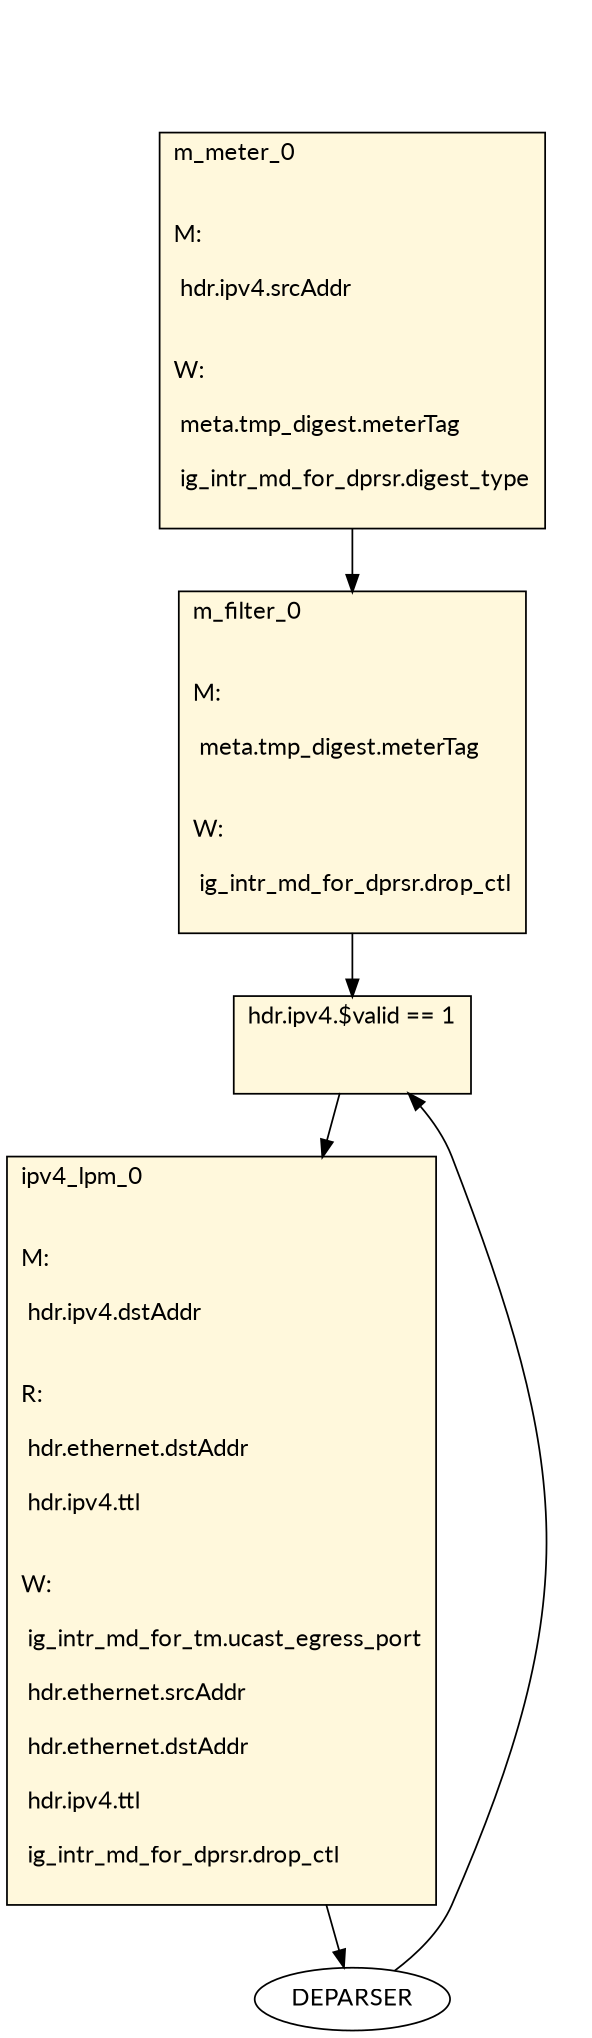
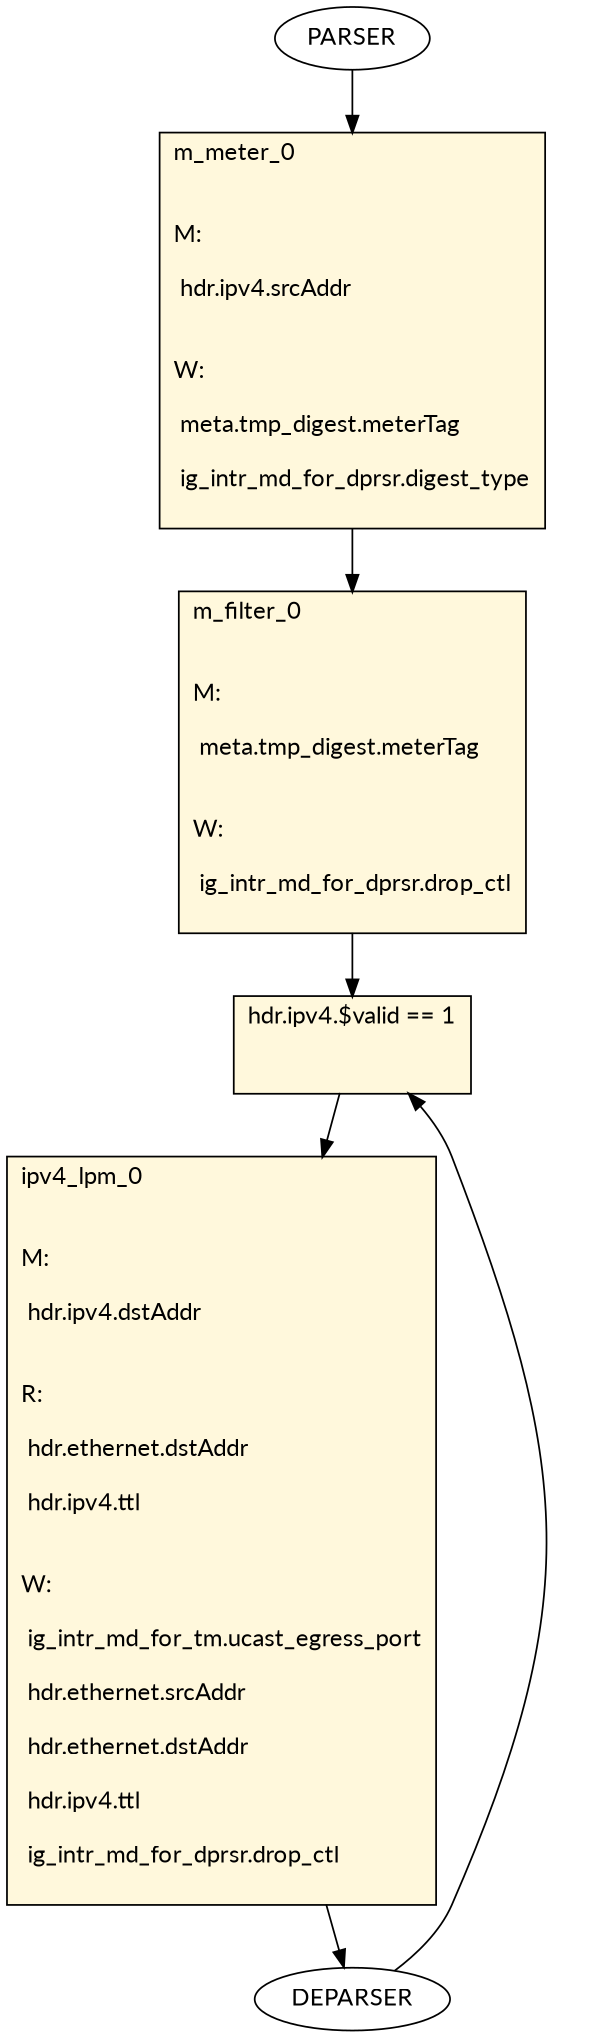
none -> (352, 38)
